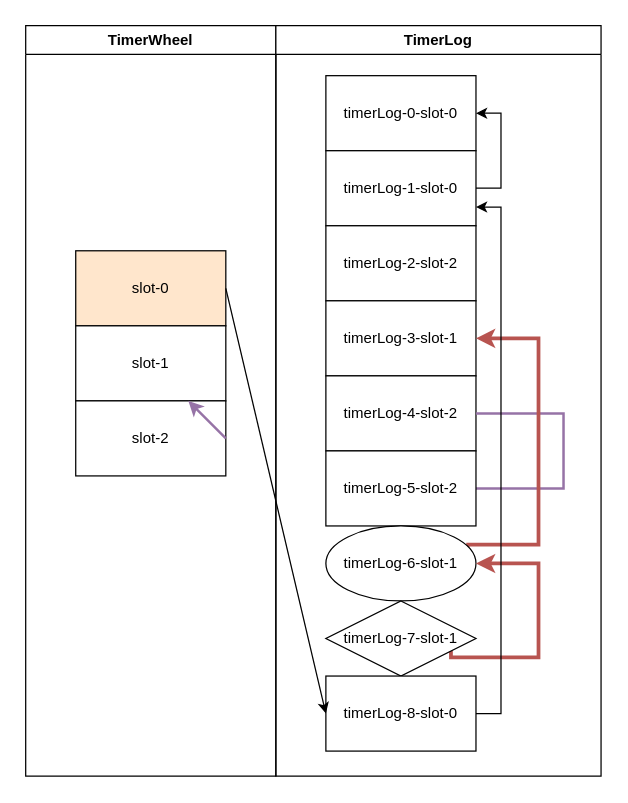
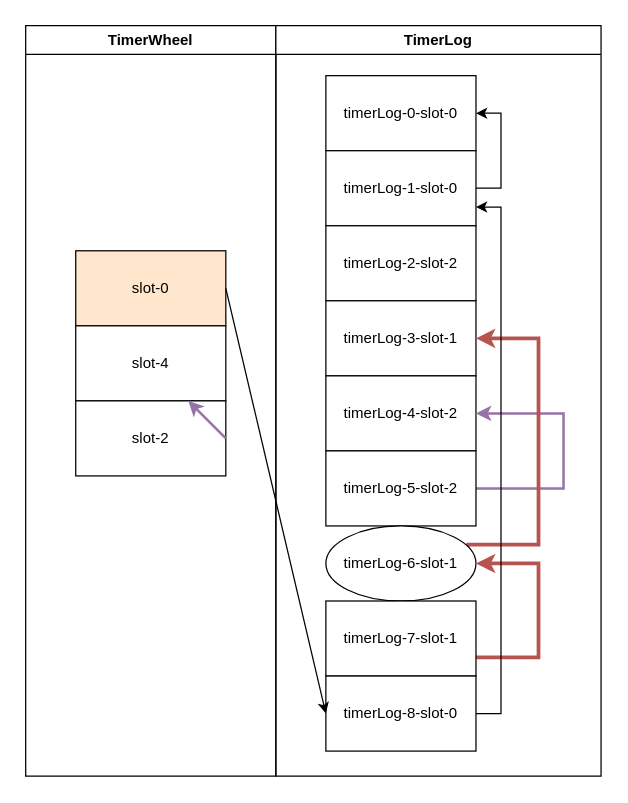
(151, 363) -> (151, 363)
(484, 413) -> (488, 413)
(401, 638) -> (401, 638)
